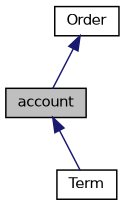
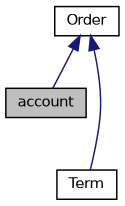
(70, 151) -> (100, 111)
